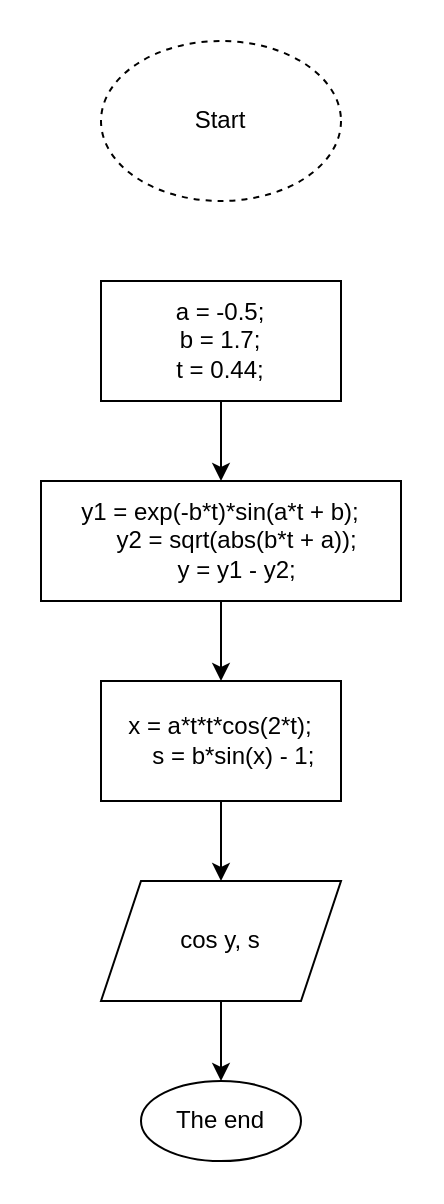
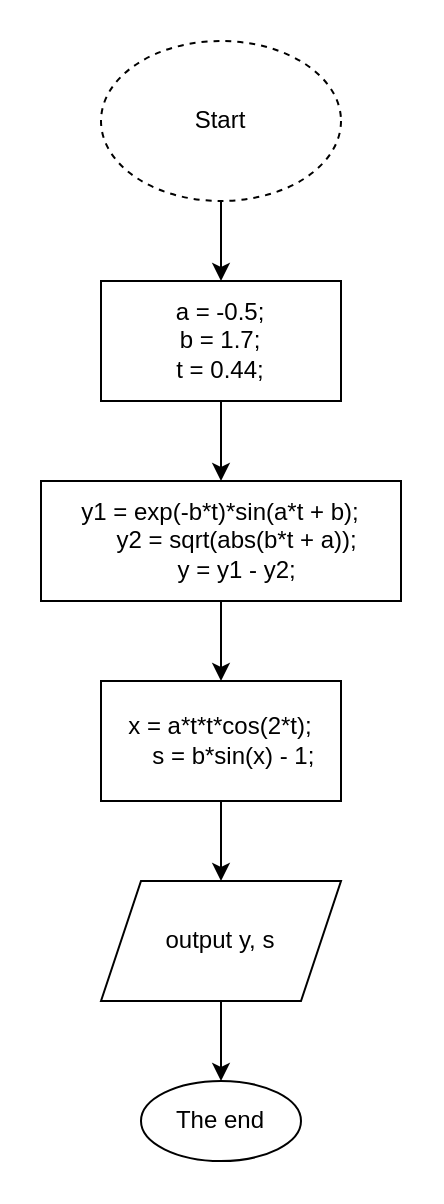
none -> (221, 234)
(221, 941) -> (221, 941)
